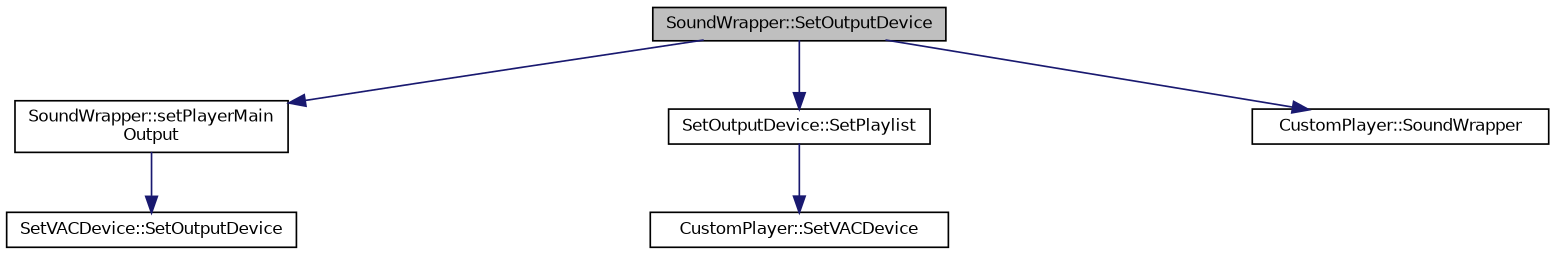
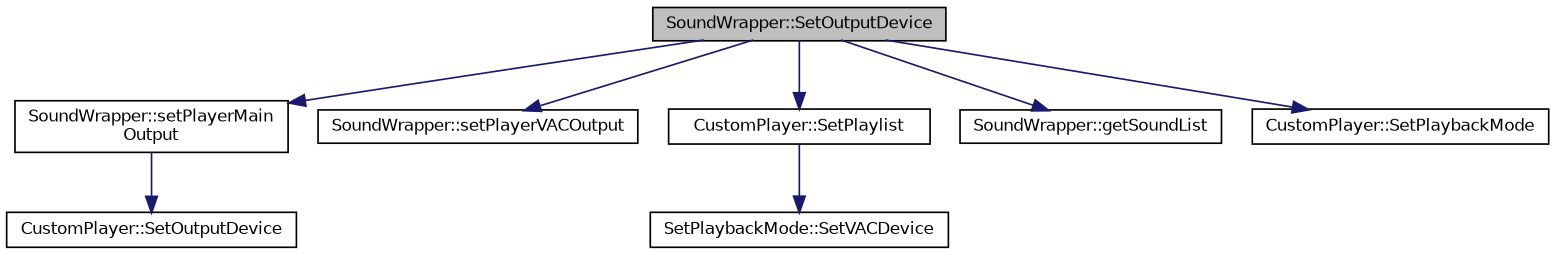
none -> (478, 127)
(799, 127) -> (799, 127)
none -> (1091, 127)
(1400, 127) -> (1400, 127)
(152, 230) -> (152, 230)
(799, 230) -> (799, 230)
